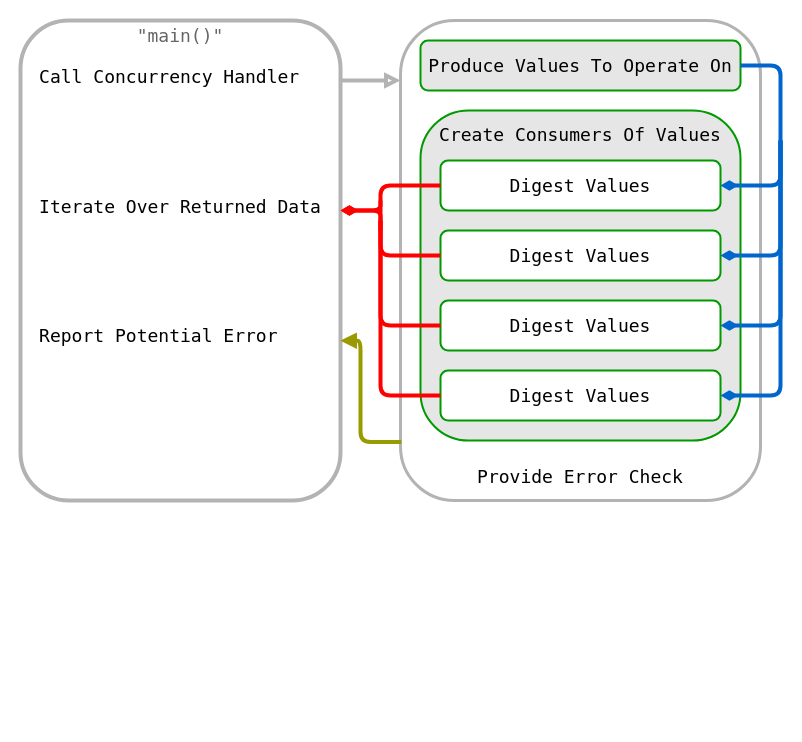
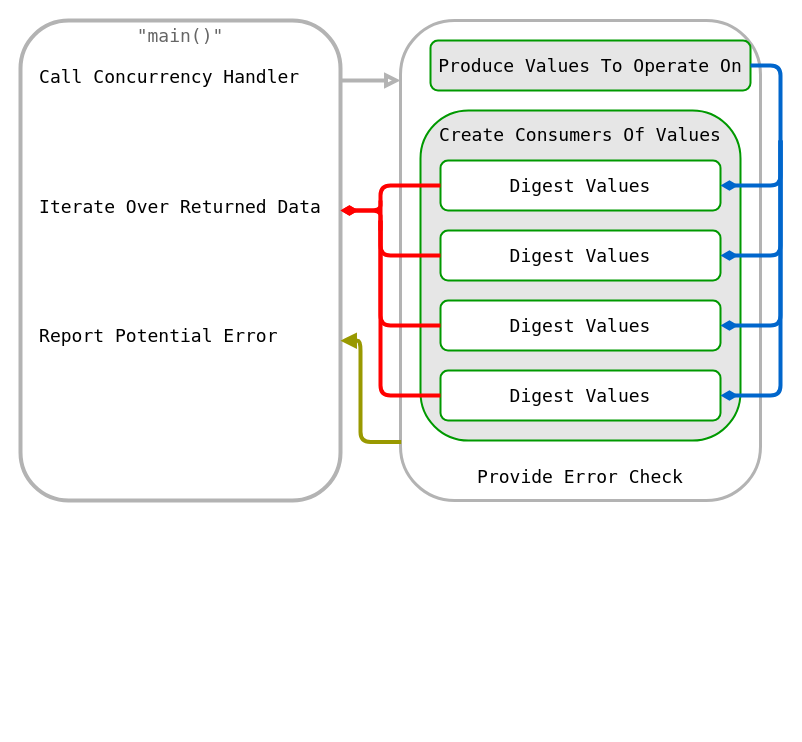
(581, 66) -> (591, 66)
